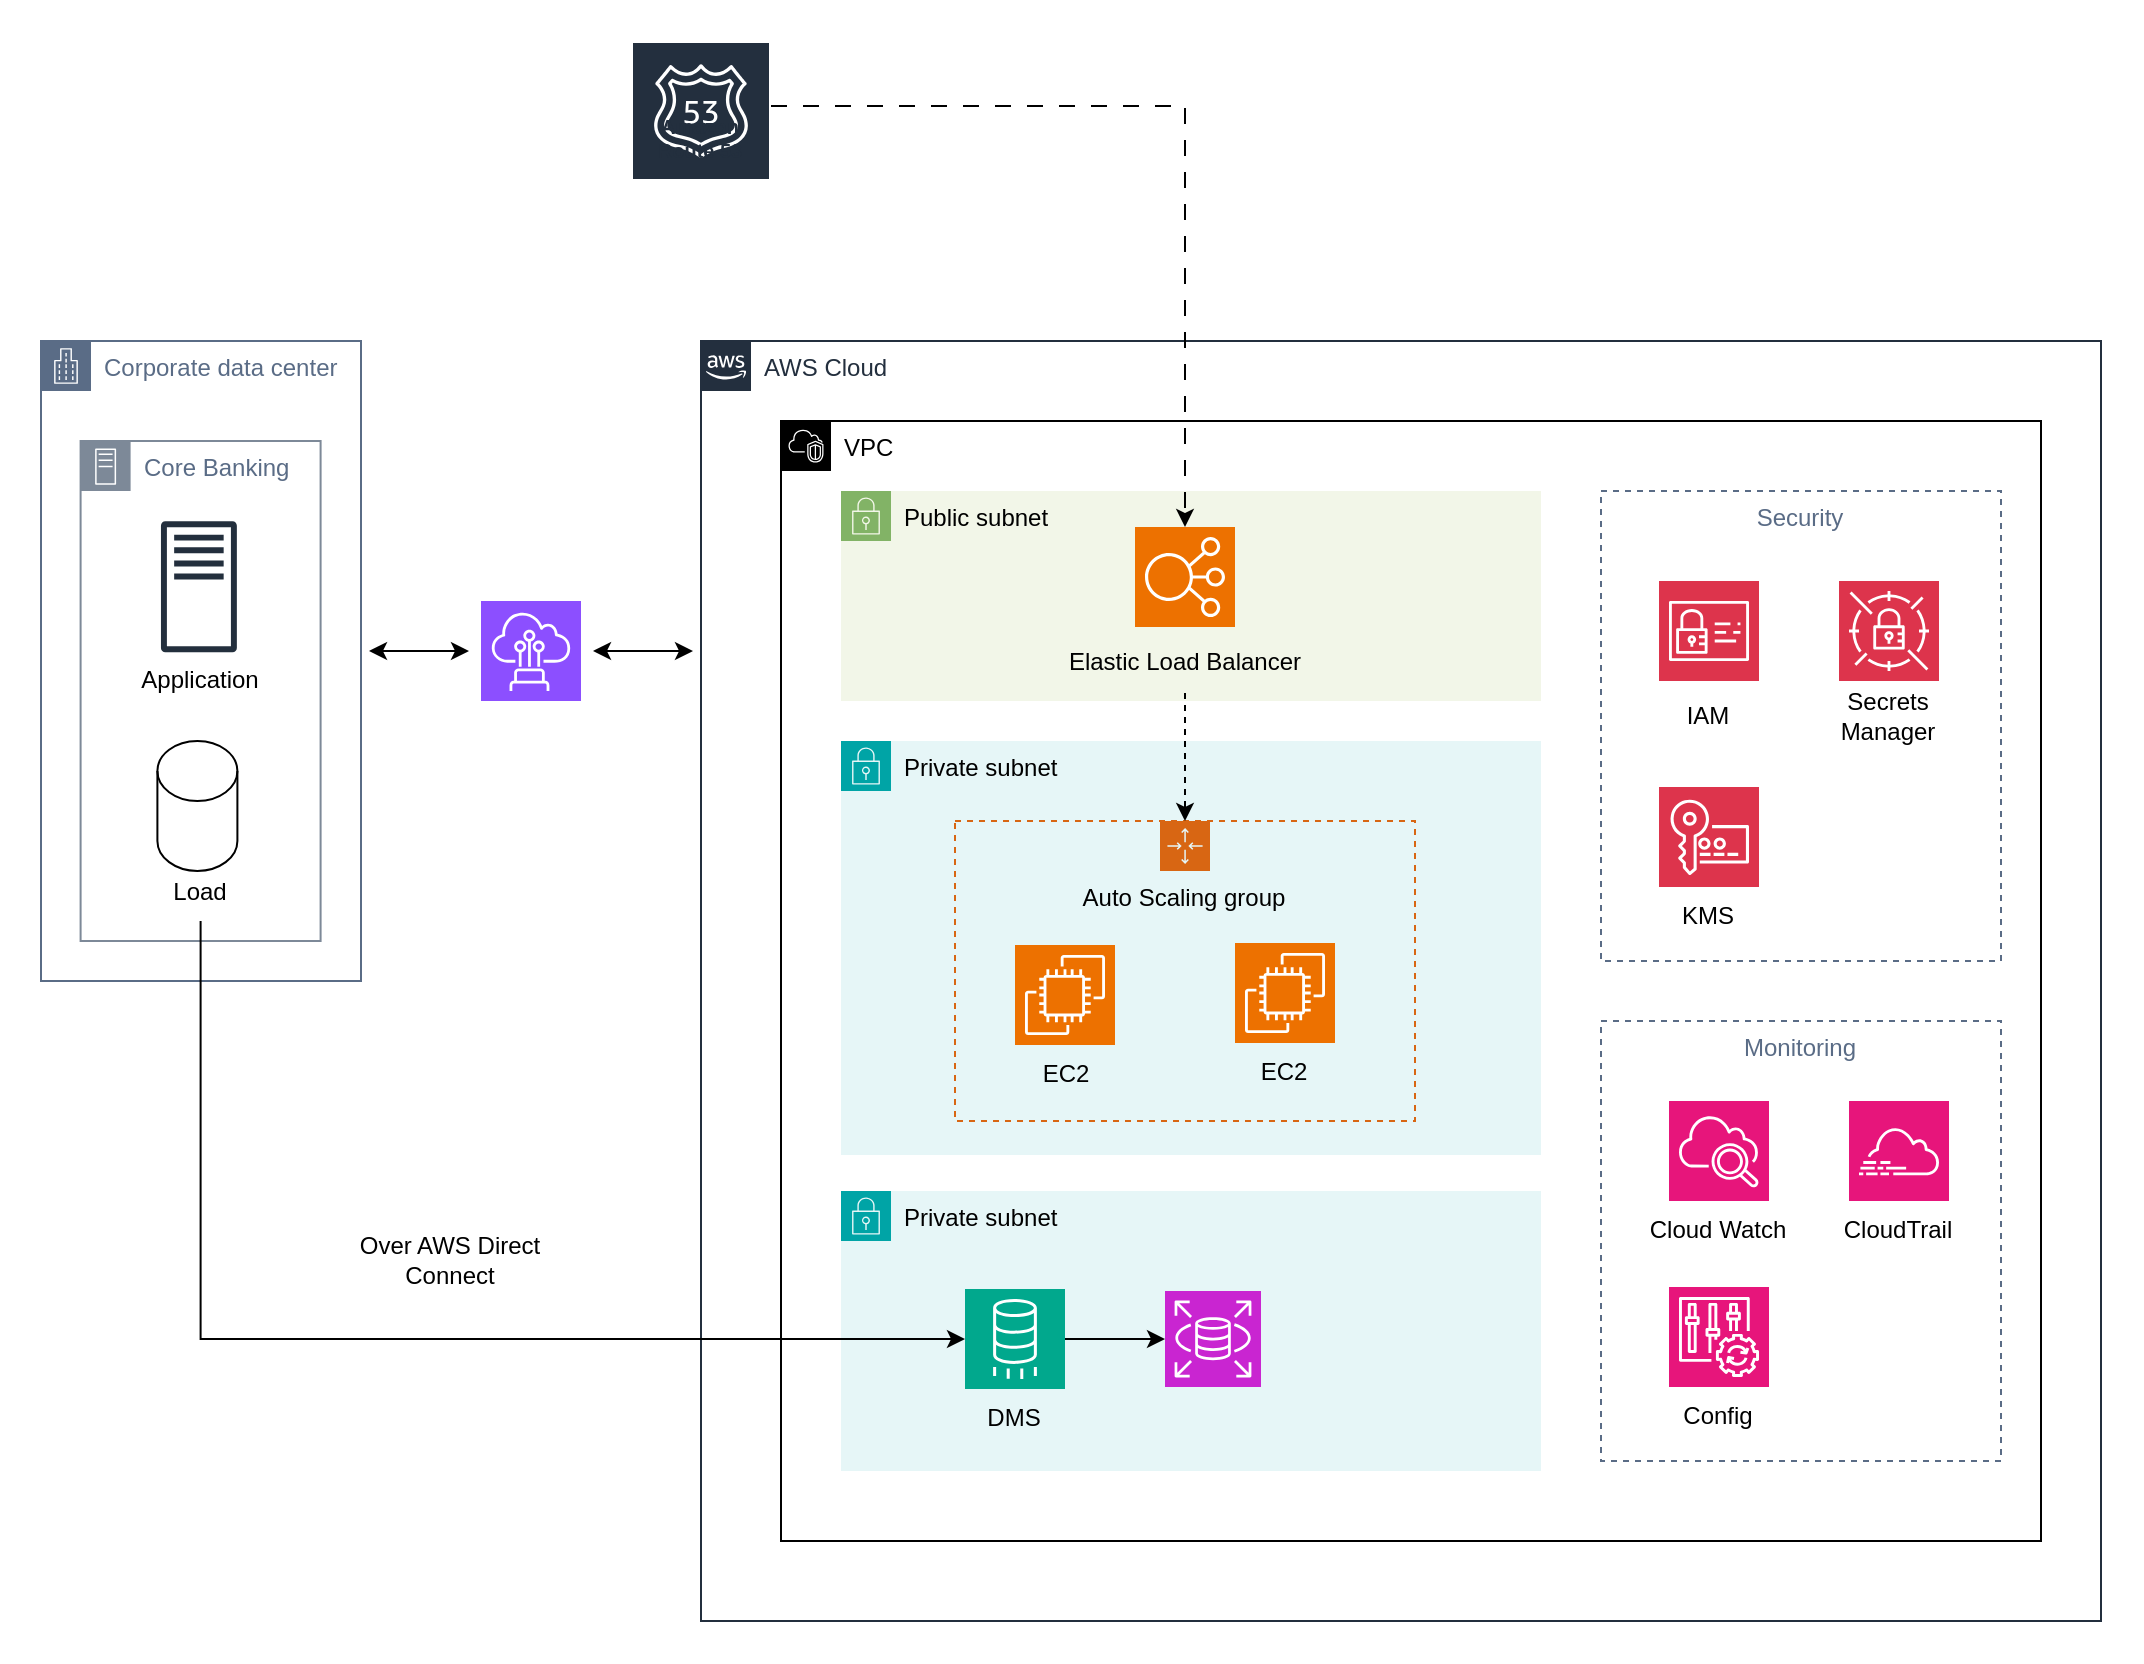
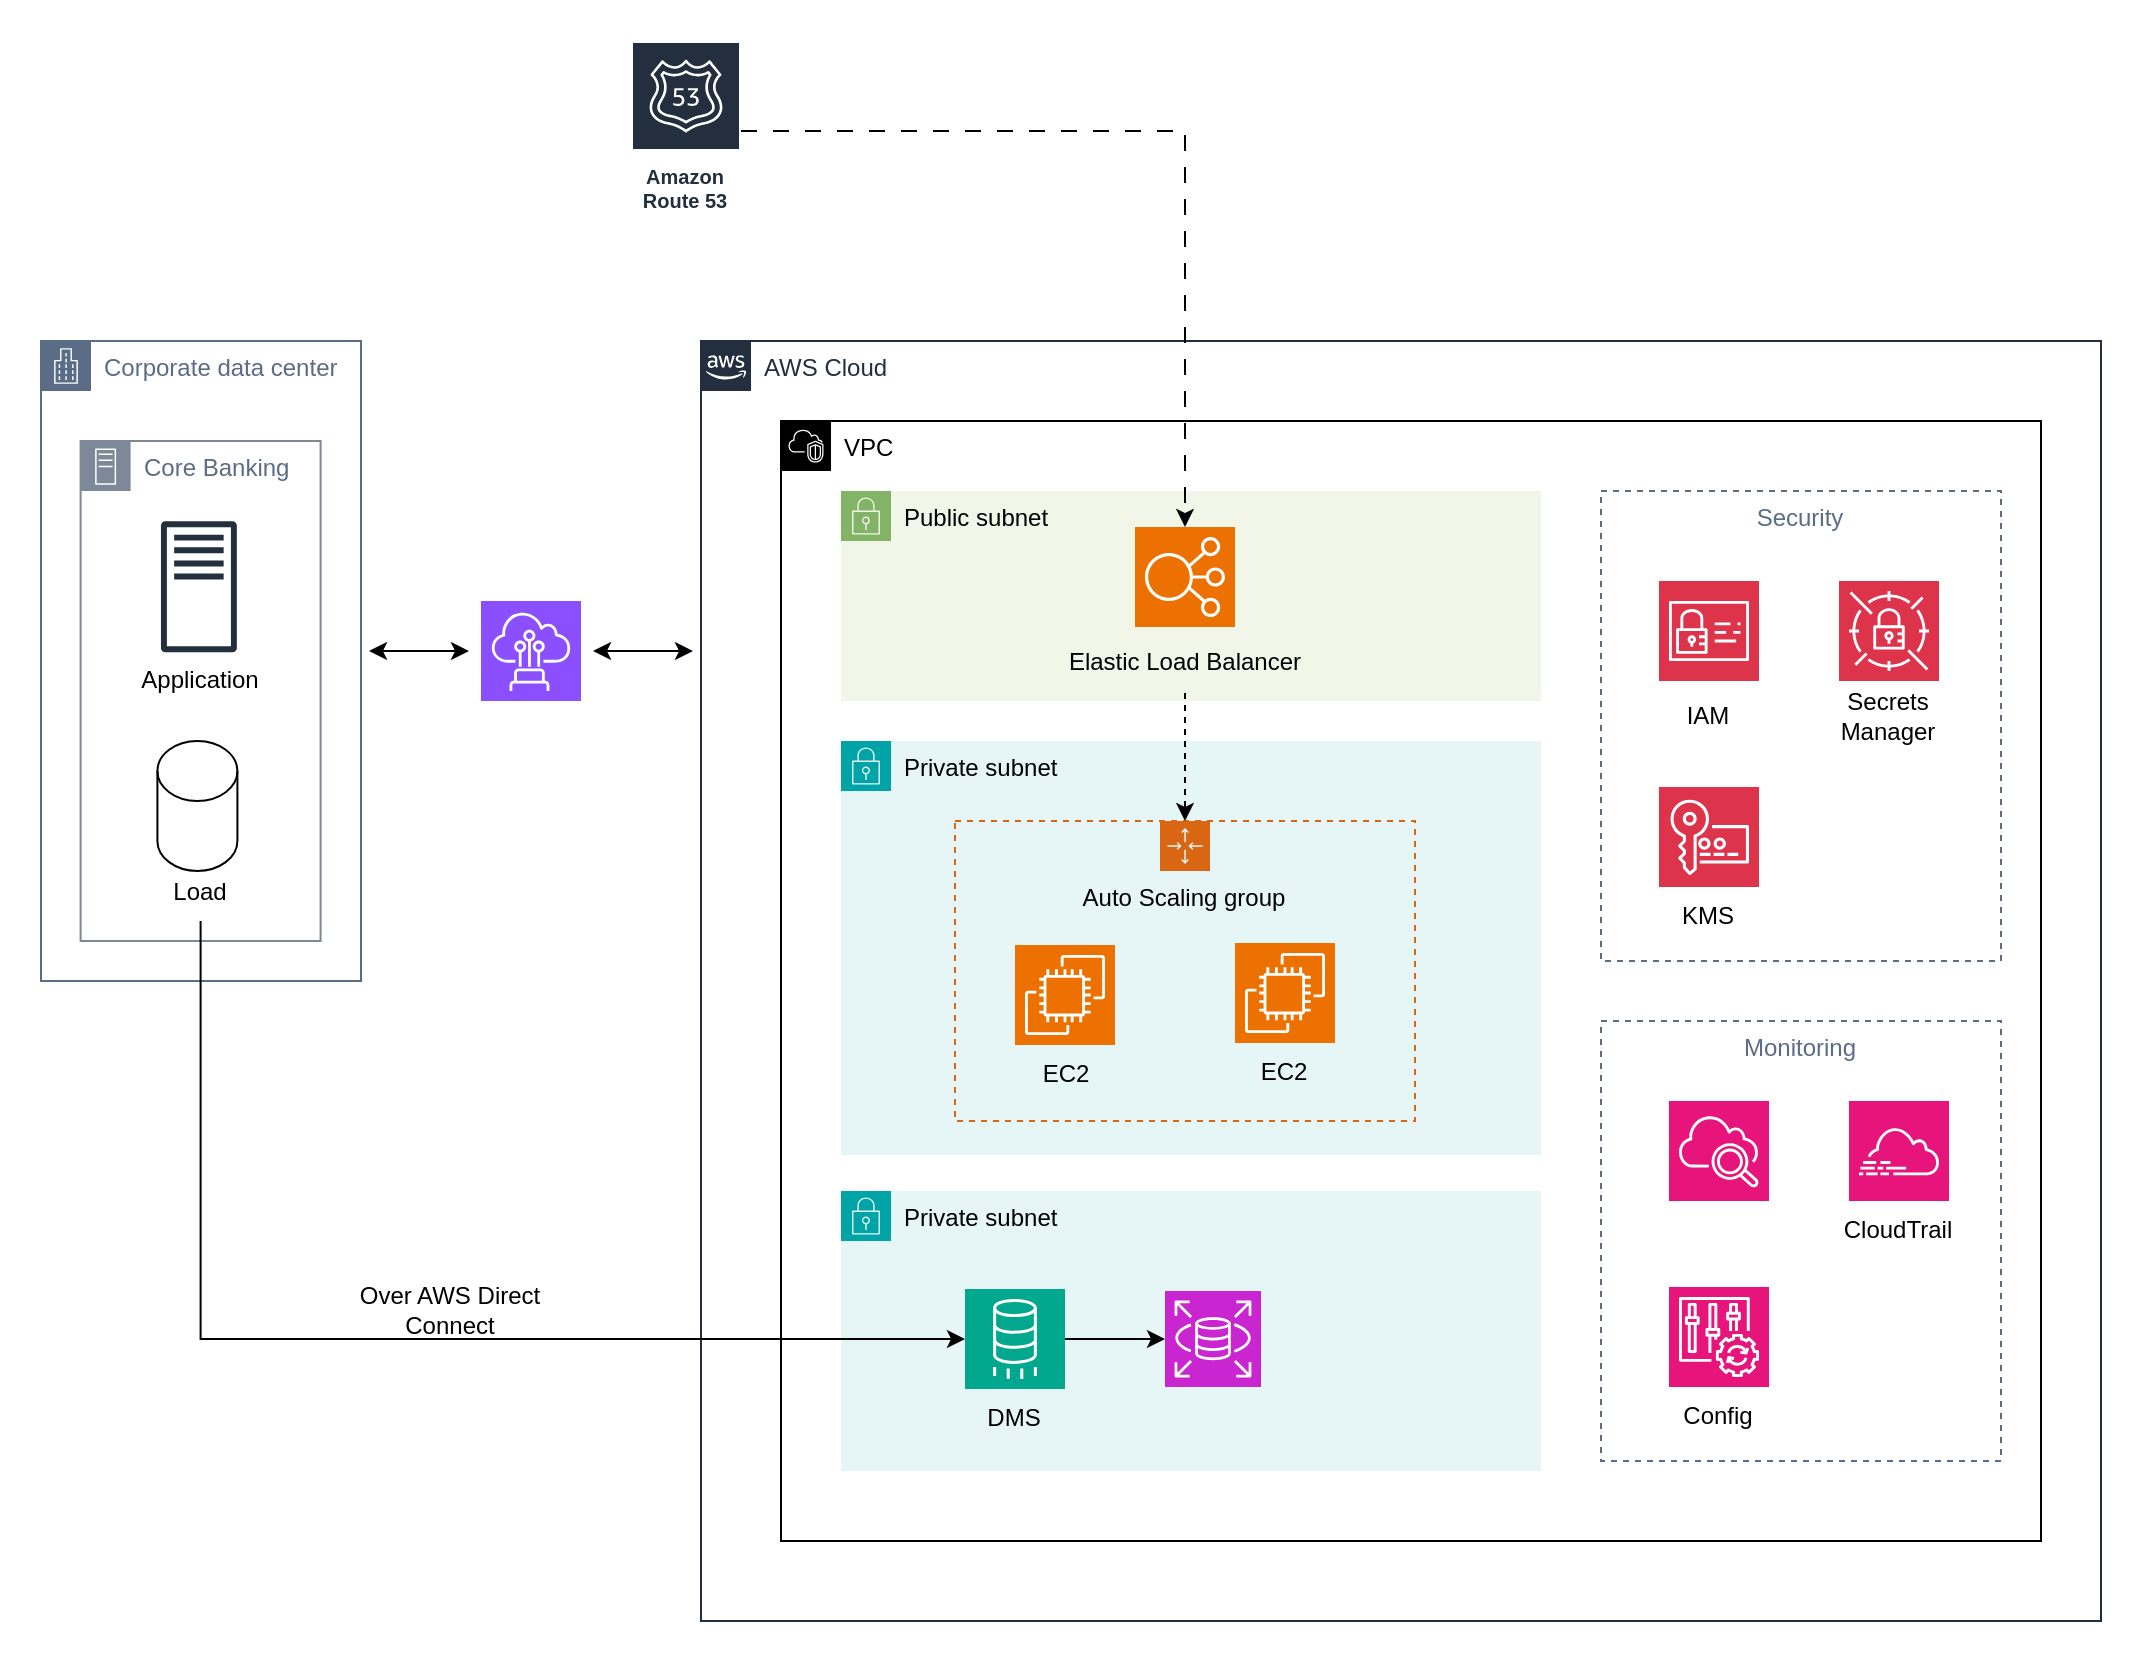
(701, 106) -> (686, 131)
(1719, 1231) -> none
(451, 1261) -> (451, 1311)
